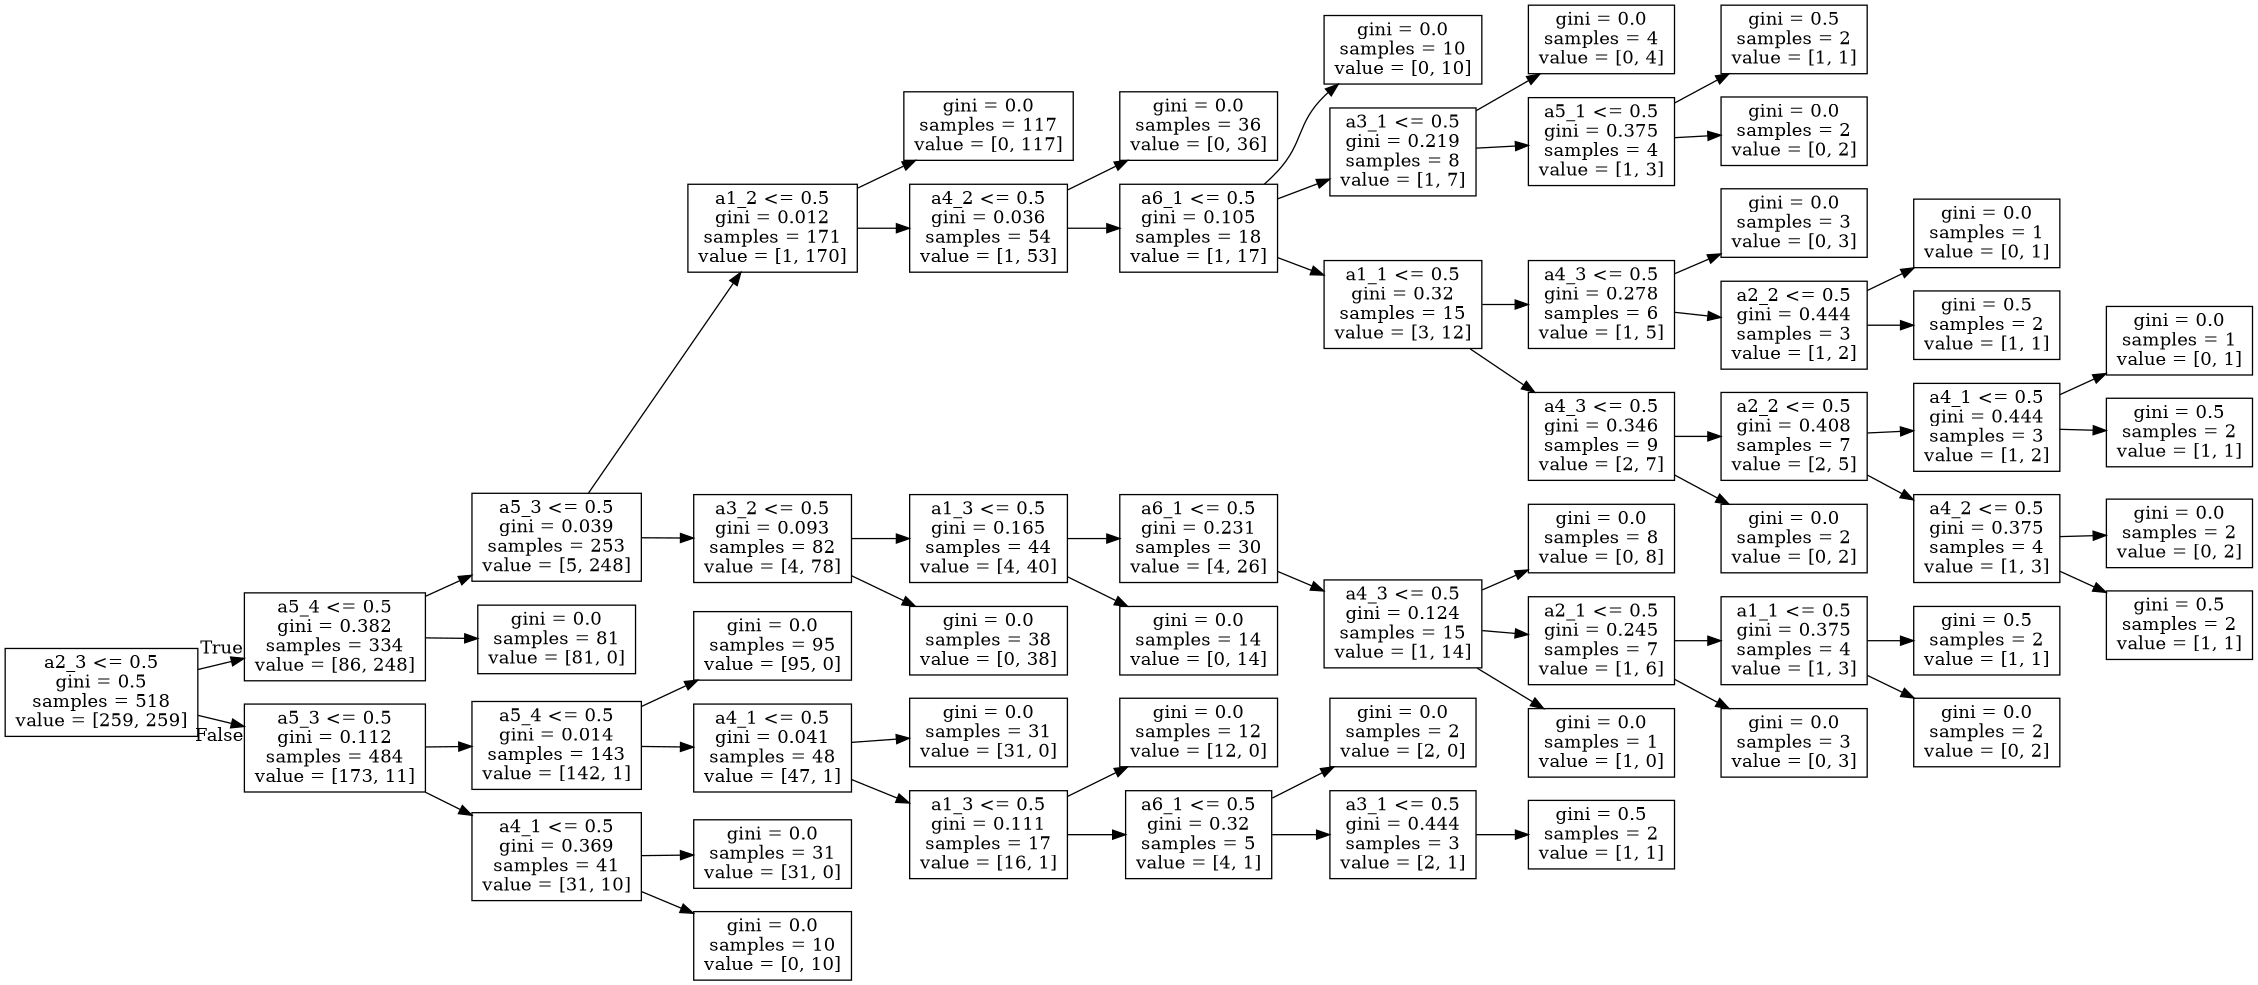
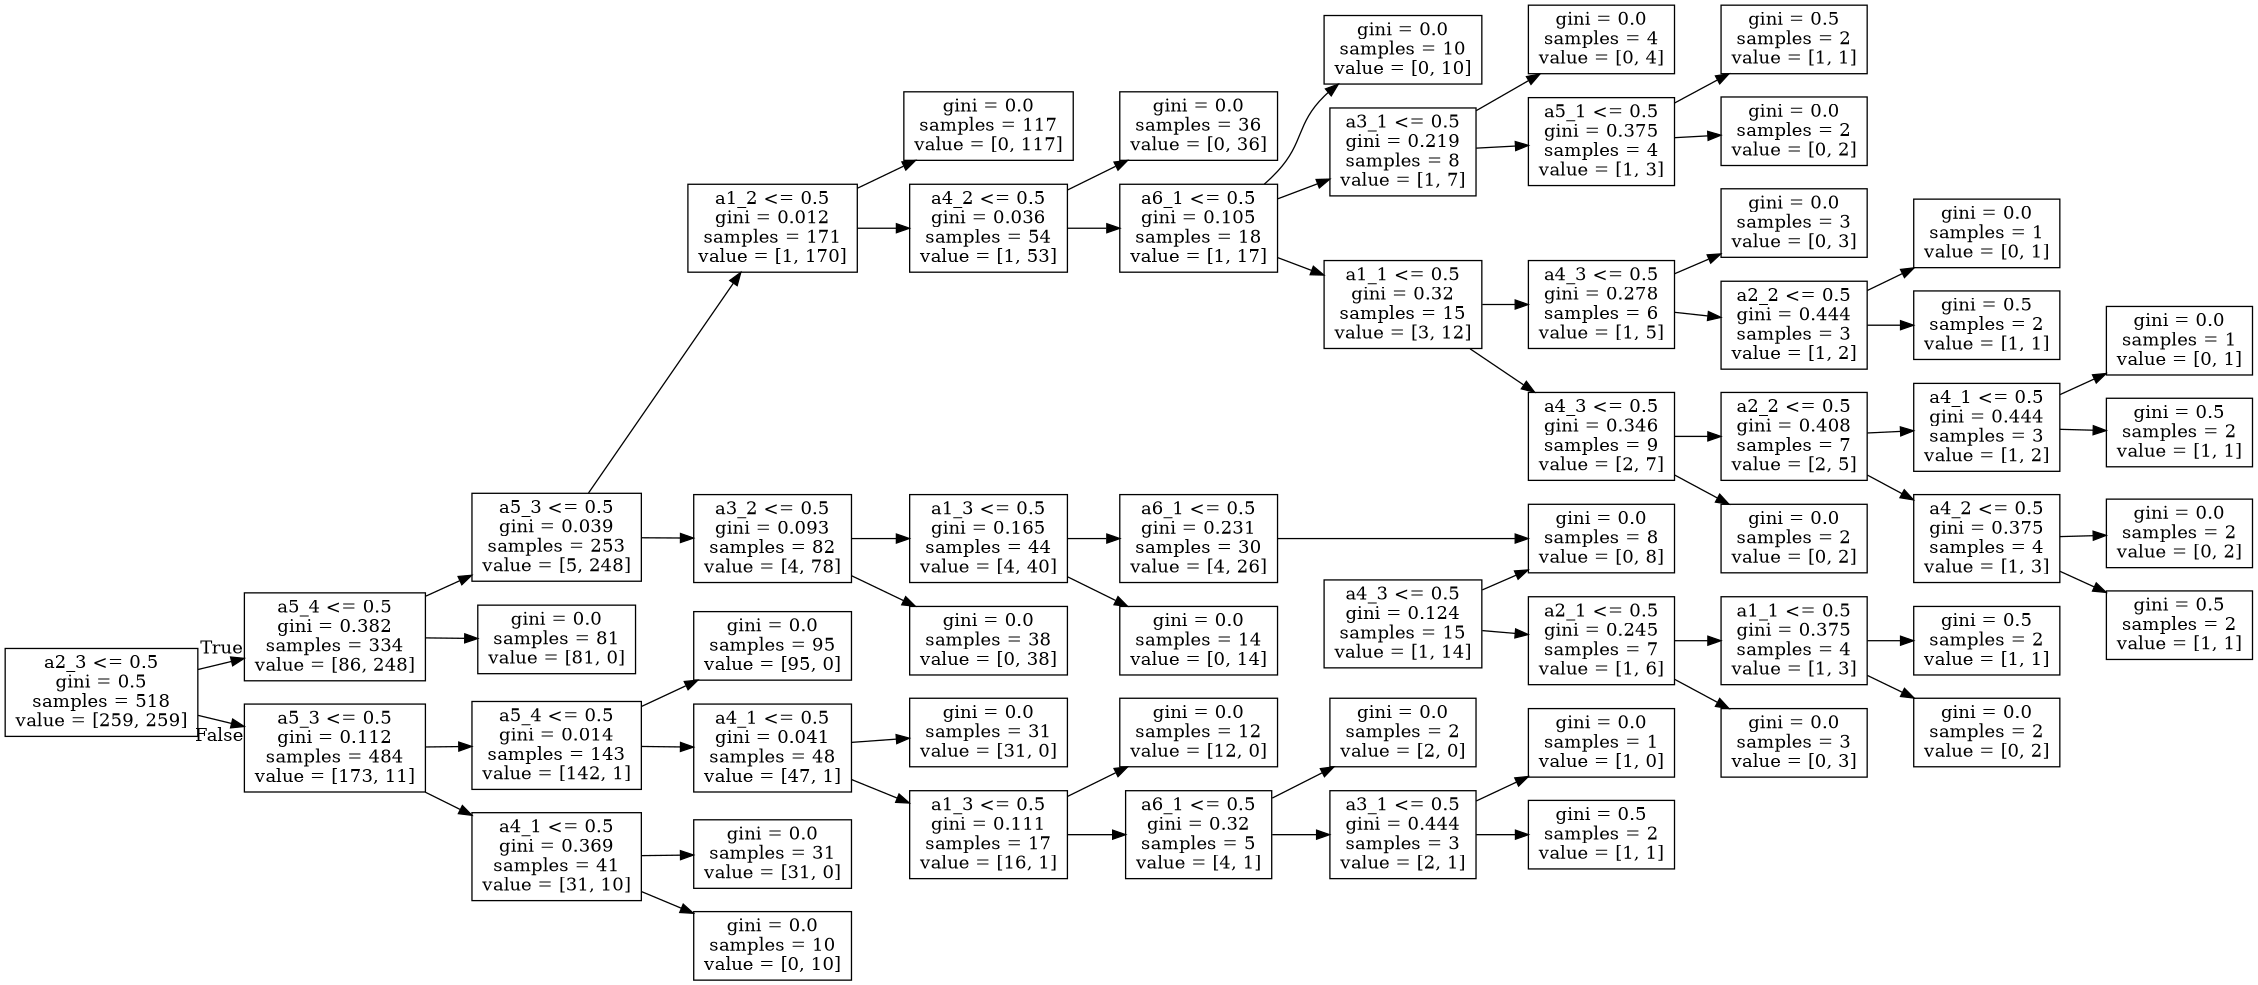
(1295, 579) -> (1396, 539)
(1505, 685) -> (1496, 791)
